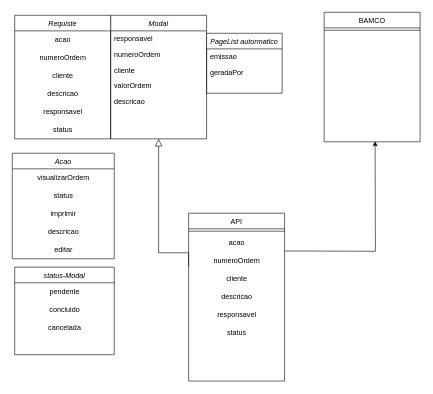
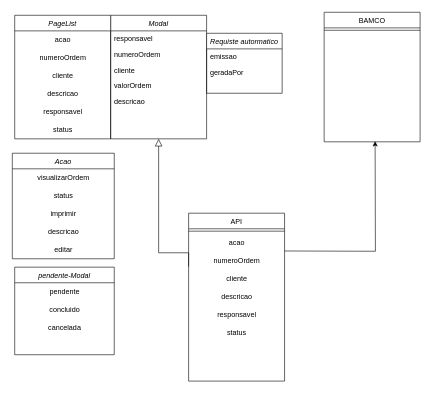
(62, 23) -> (62, 23)
(244, 41) -> (244, 41)
(64, 275) -> (64, 275)
